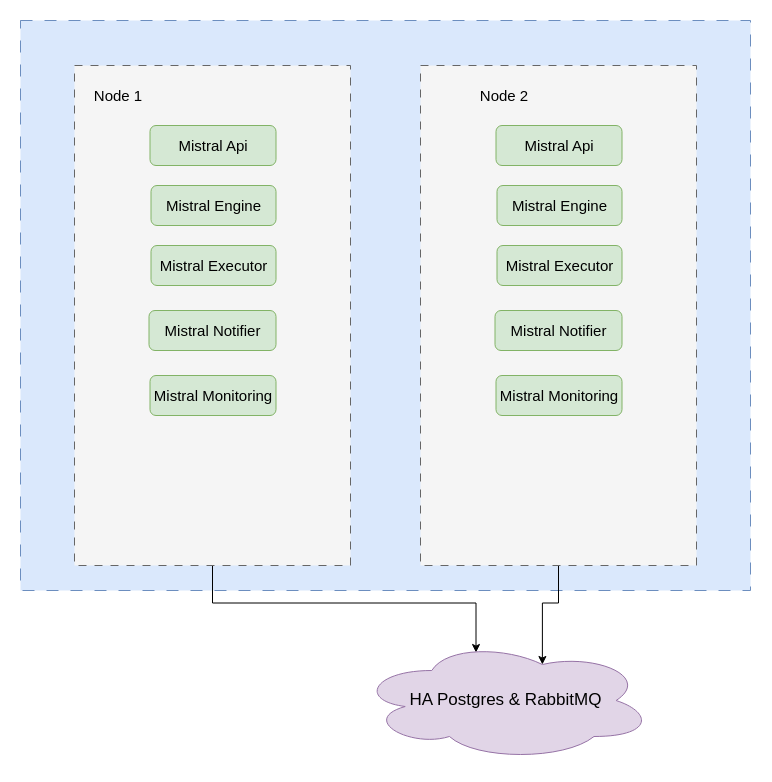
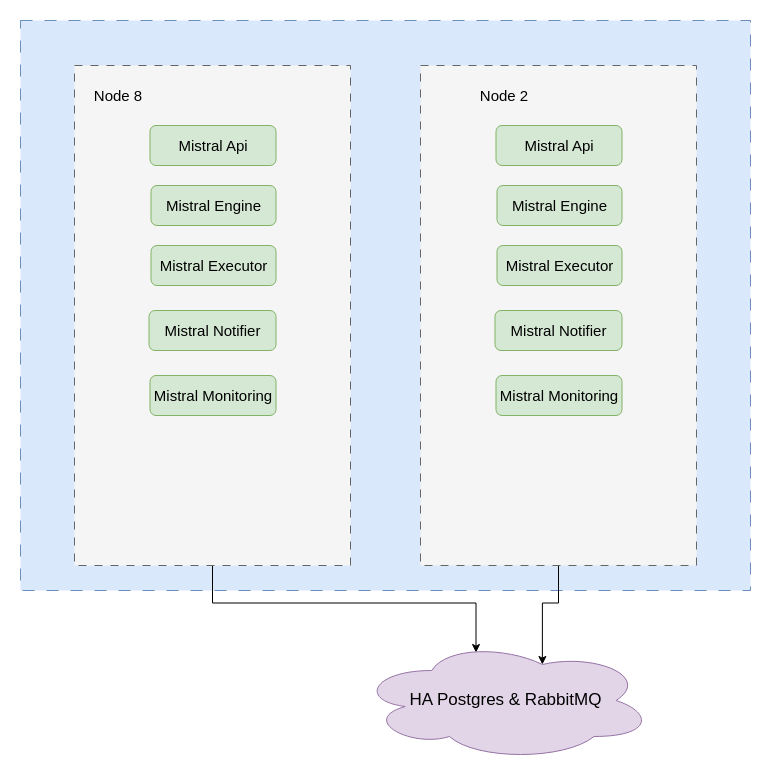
(119, 96) -> (119, 96)
